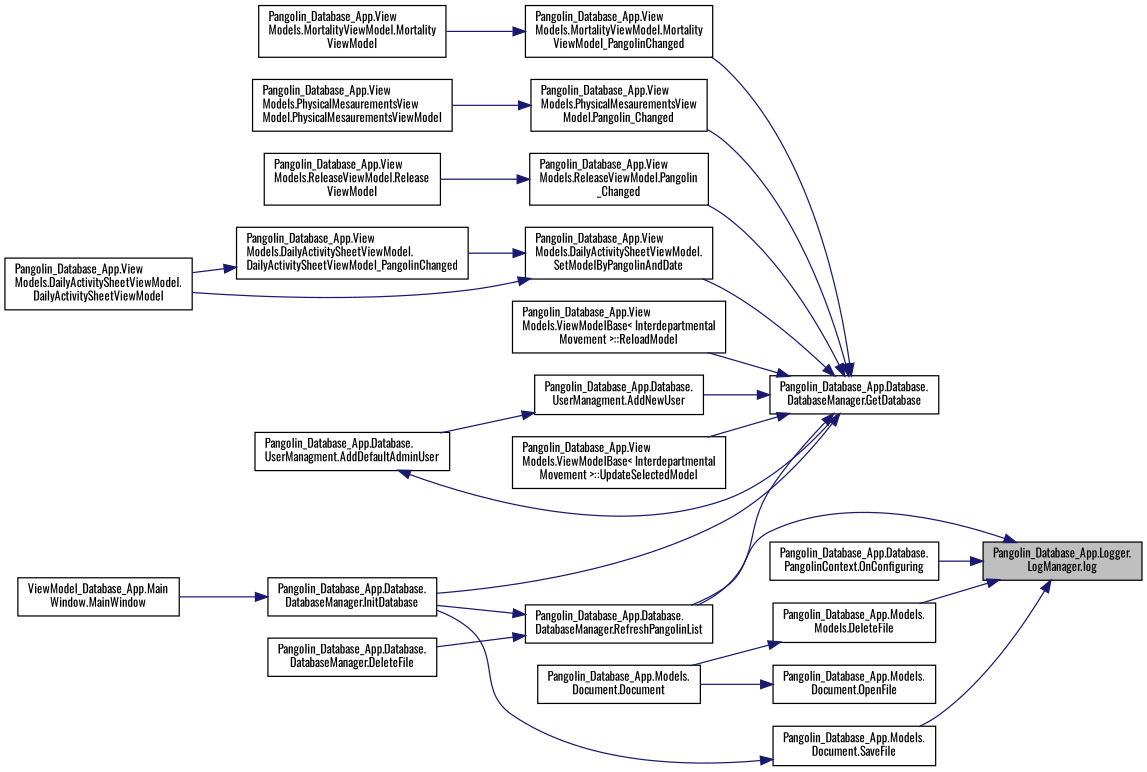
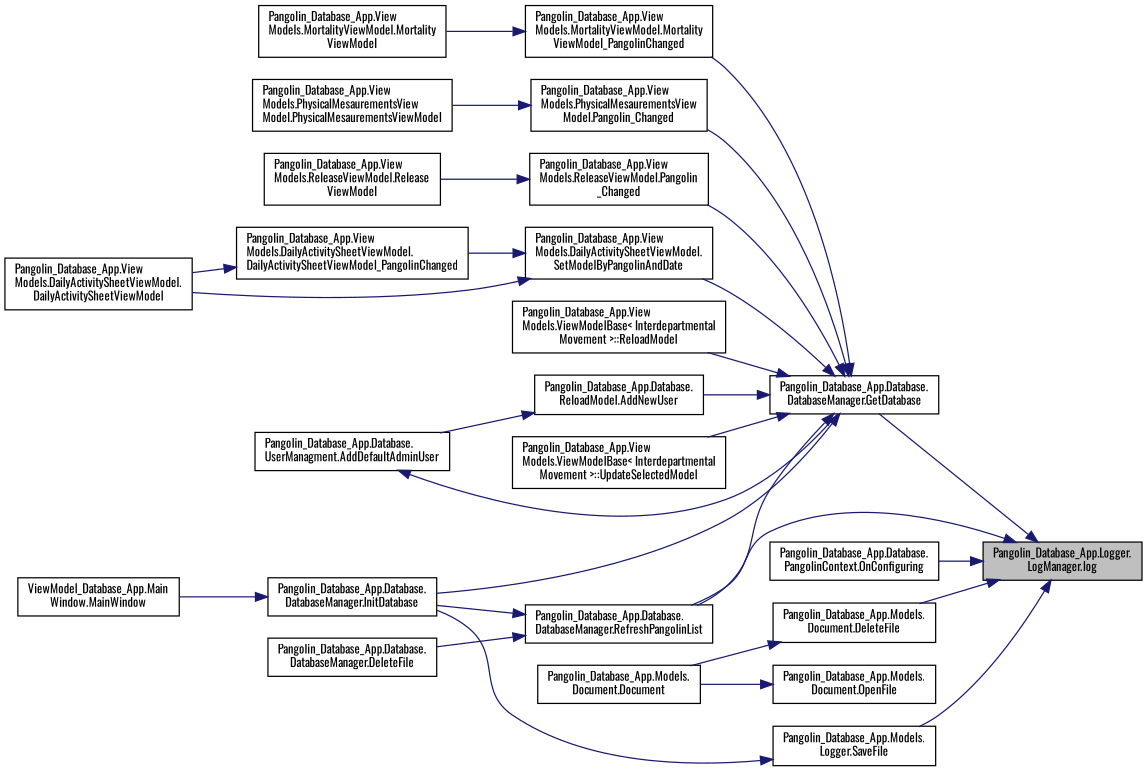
(619, 395) -> (619, 395)
none -> (953, 474)
(854, 623) -> (854, 623)
(854, 746) -> (854, 746)
